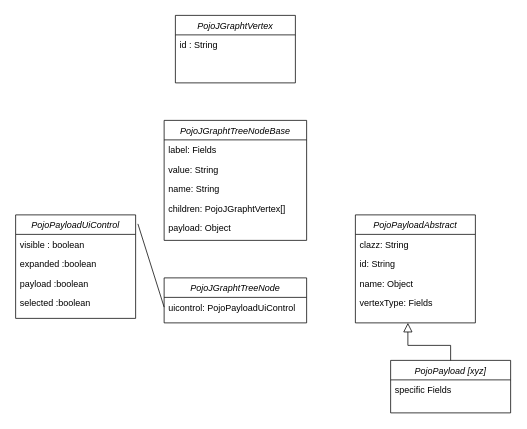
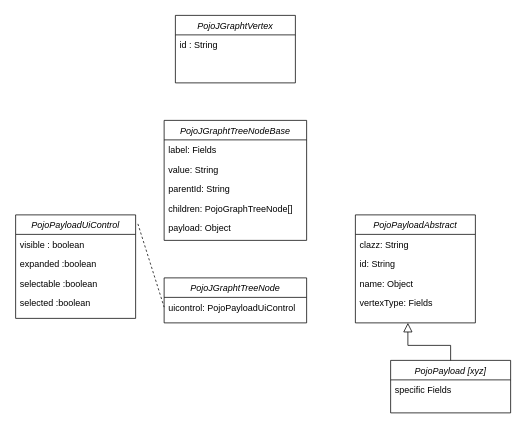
(195, 189) -> (205, 189)
(236, 209) -> (236, 209)
(149, 261) -> (149, 261)
(55, 284) -> (62, 284)
